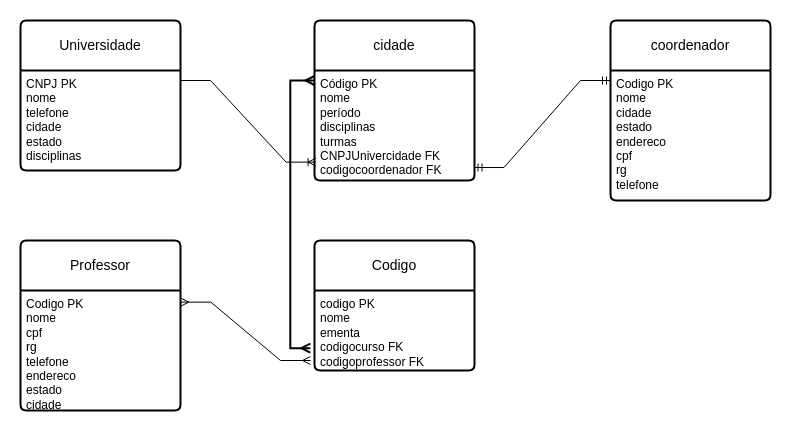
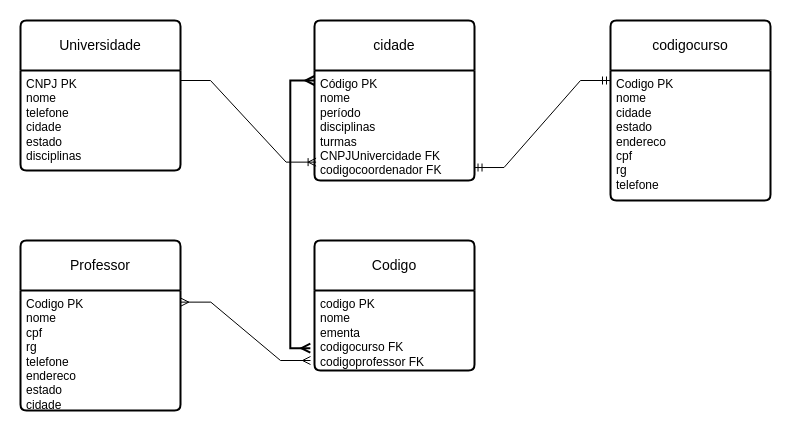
(691, 46) -> (691, 46)
